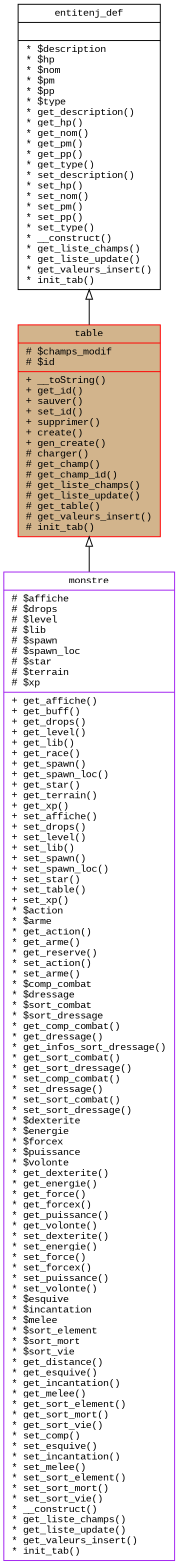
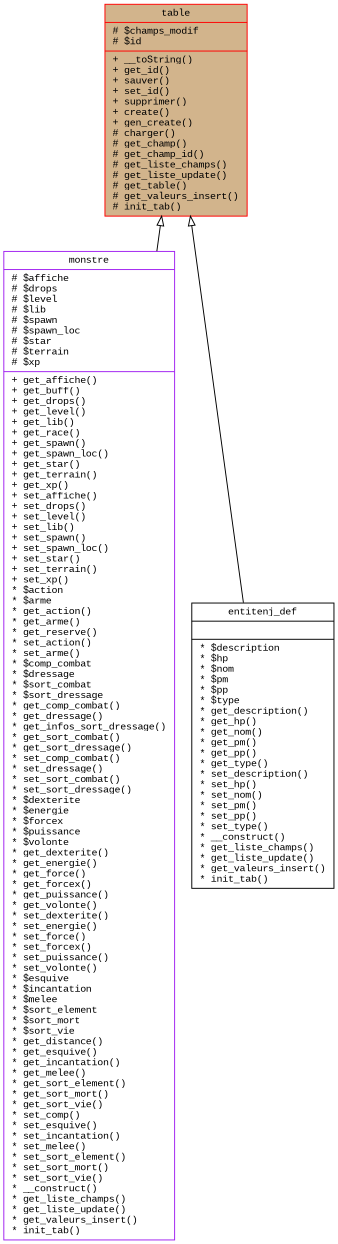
(89, 312) -> (218, 414)
(49, 890) -> (55, 569)
